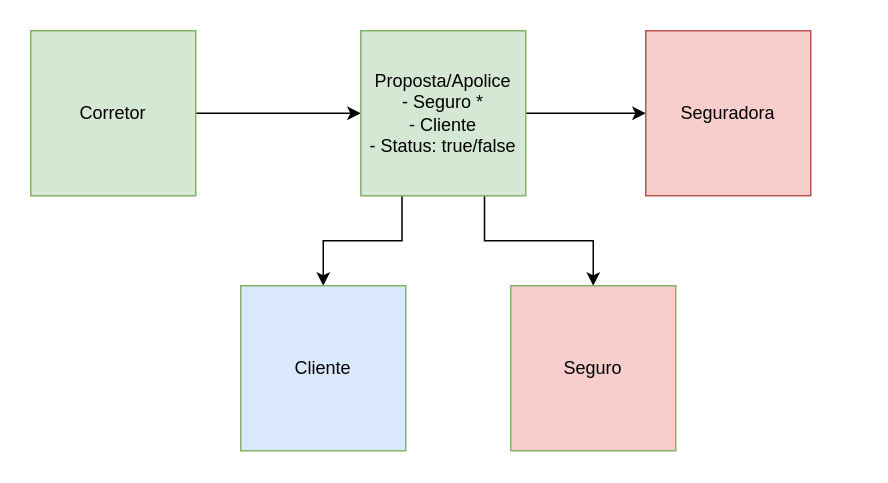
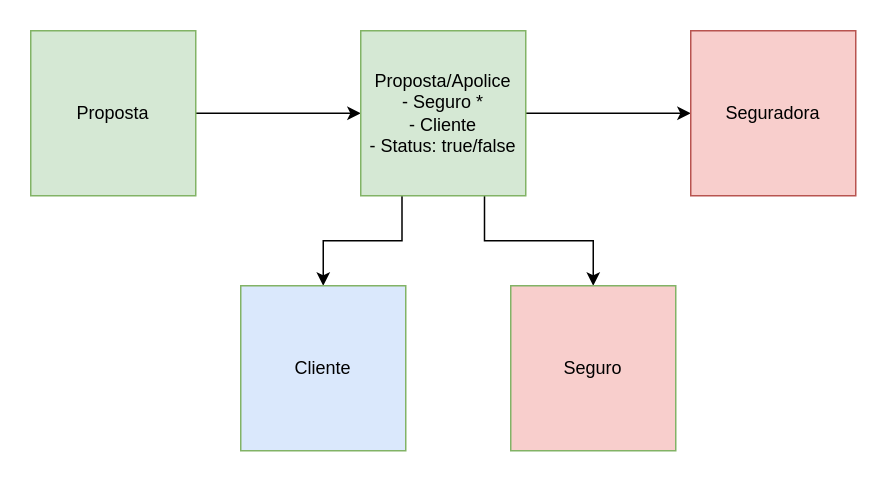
(113, 113) -> (113, 113)
(728, 113) -> (773, 113)
